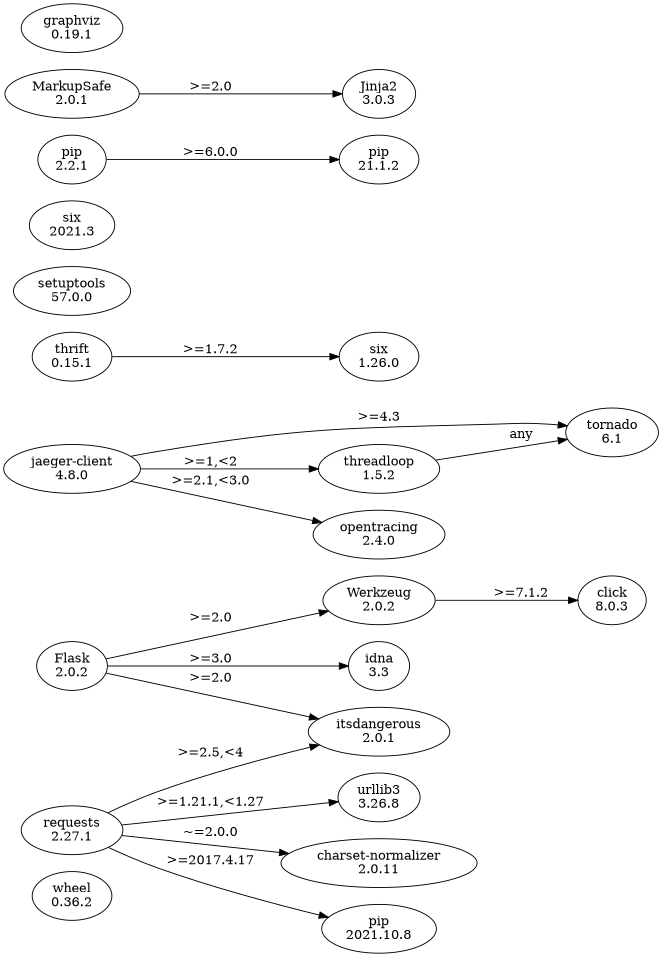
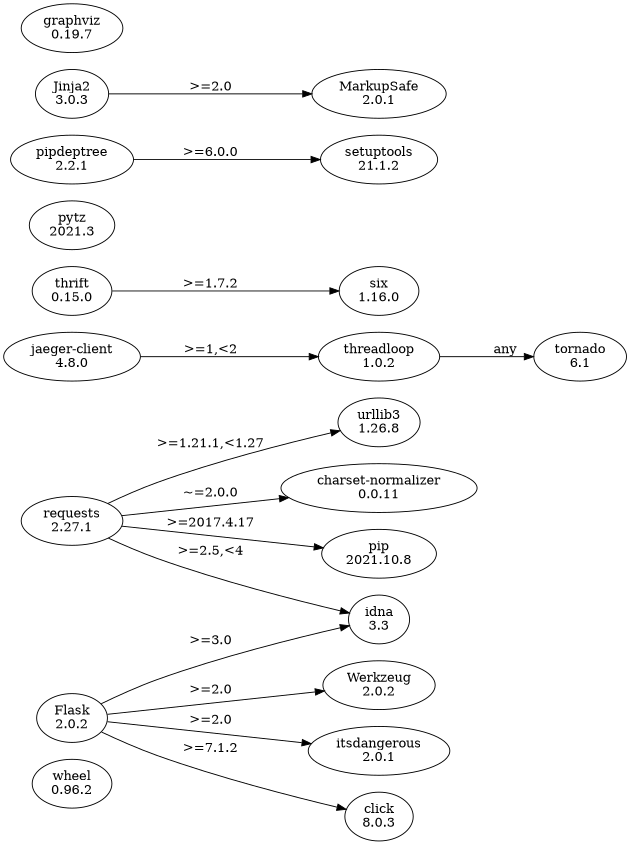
(72, 28) -> (72, 28)
(236, 94) -> (206, 94)
(72, 160) -> (72, 160)
(379, 160) -> (379, 160)
(72, 225) -> (72, 225)
(72, 291) -> none
(72, 357) -> (72, 291)
(379, 357) -> (379, 291)
(344, 429) -> none
(379, 469) -> (379, 357)
(379, 535) -> none
(502, 600) -> (217, 775)
(207, 775) -> (223, 580)
(379, 797) -> (379, 422)
(379, 863) -> (379, 488)
(72, 896) -> (72, 784)
